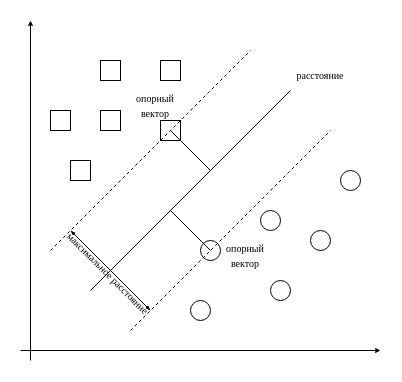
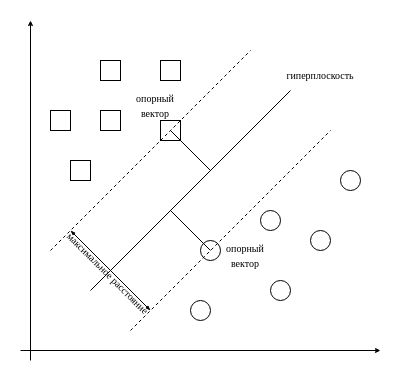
(321, 76) -> (321, 76)
